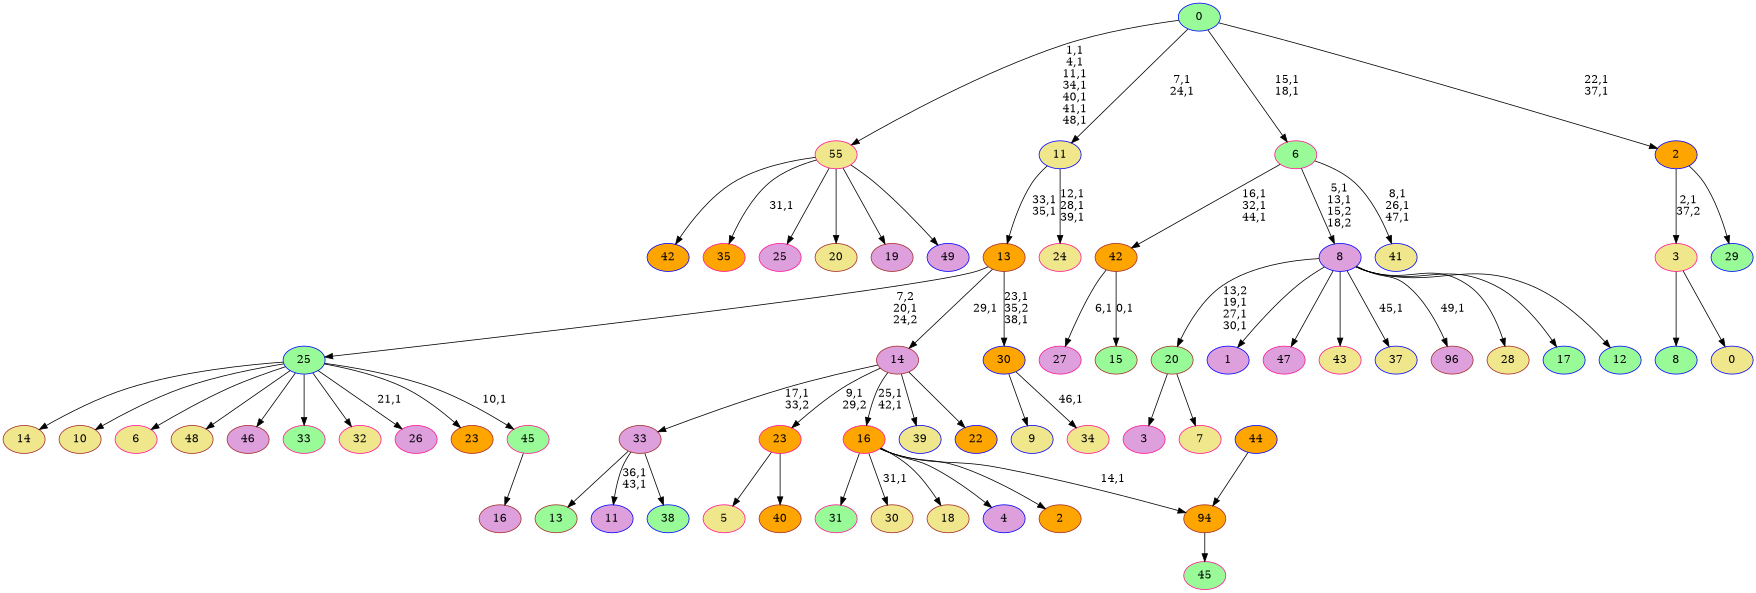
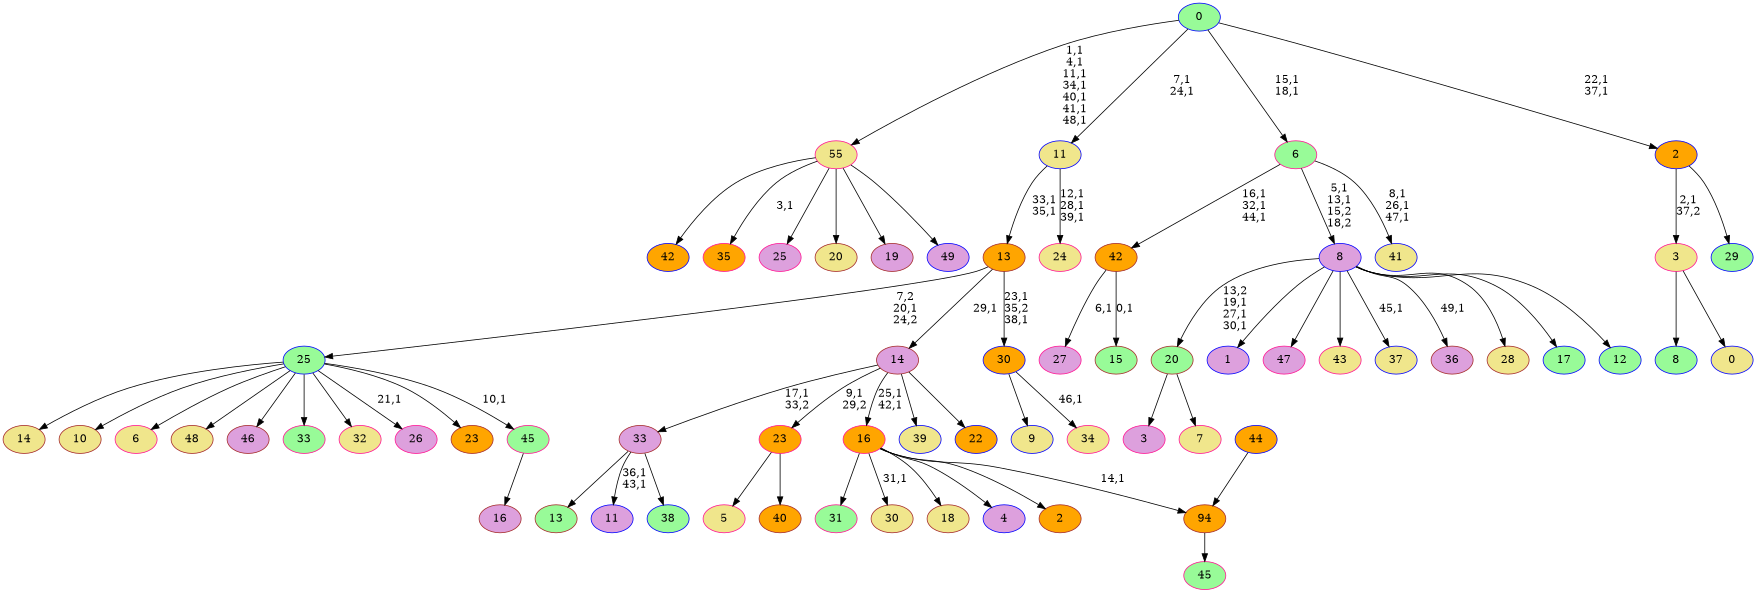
(782, 206) -> (785, 206)
(1452, 360) -> (1452, 360)
